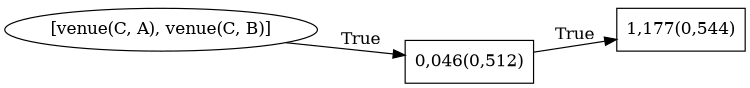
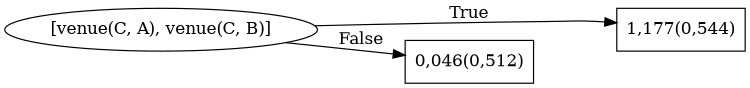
(361, 40) -> (361, 40)
(569, 47) -> (460, 23)
